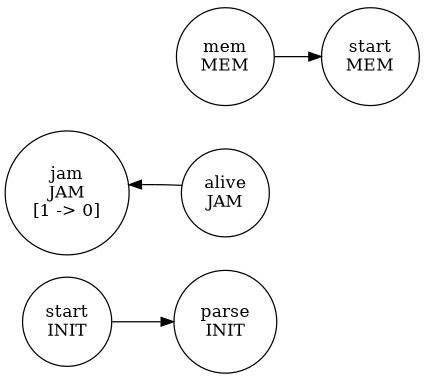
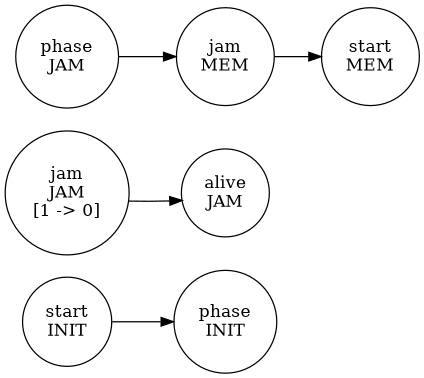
none -> (67, 57)
(225, 57) -> (225, 57)
(162, 185) -> (149, 201)
(225, 322) -> (225, 322)
